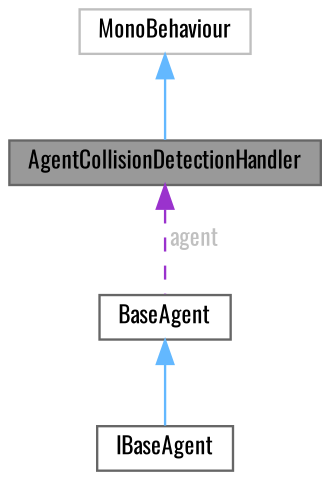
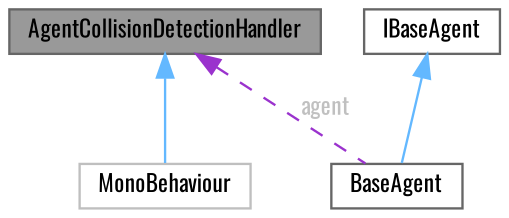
(165, 109) -> (165, 121)
(165, 395) -> (412, 120)
